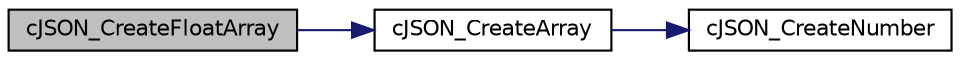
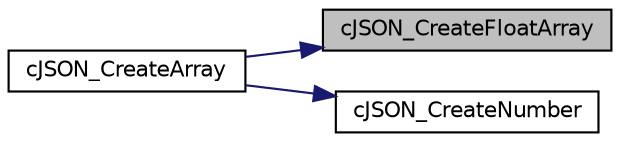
(325, 30) -> (273, 53)
